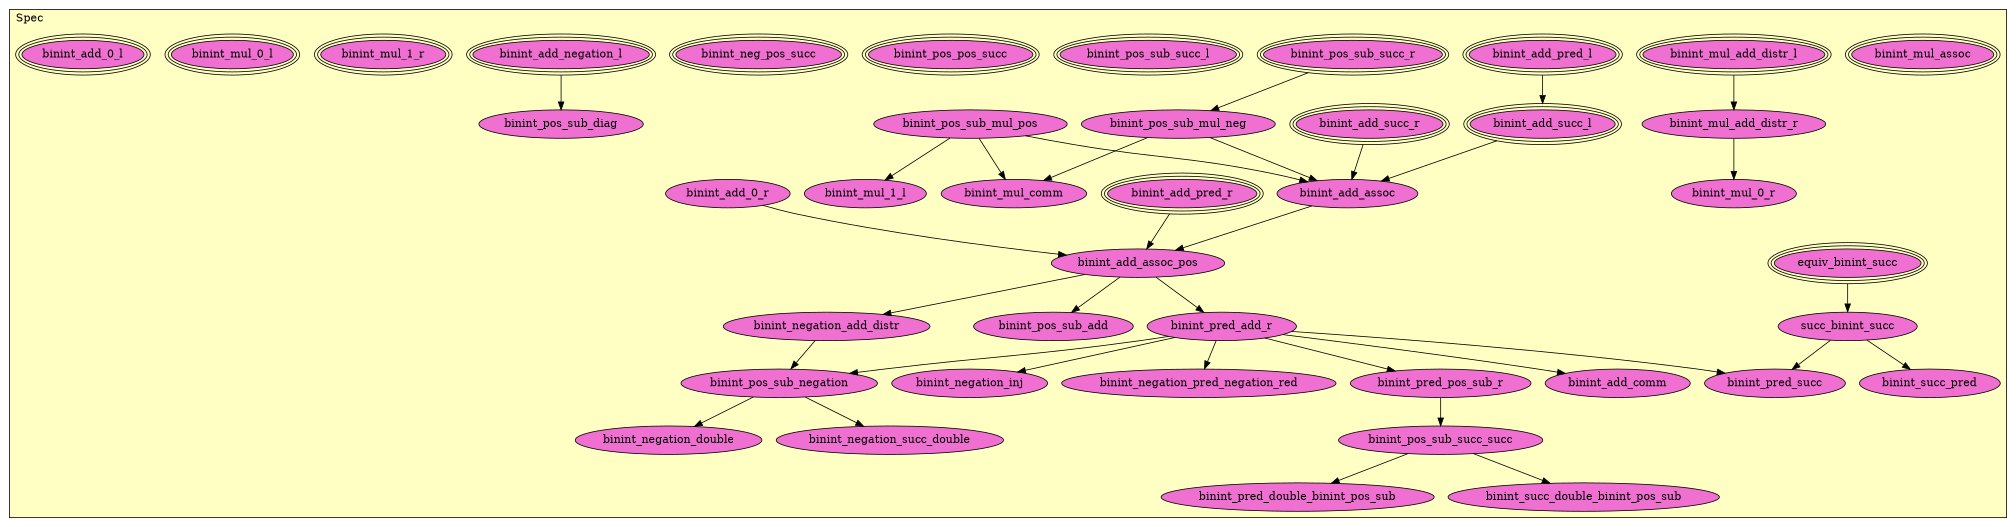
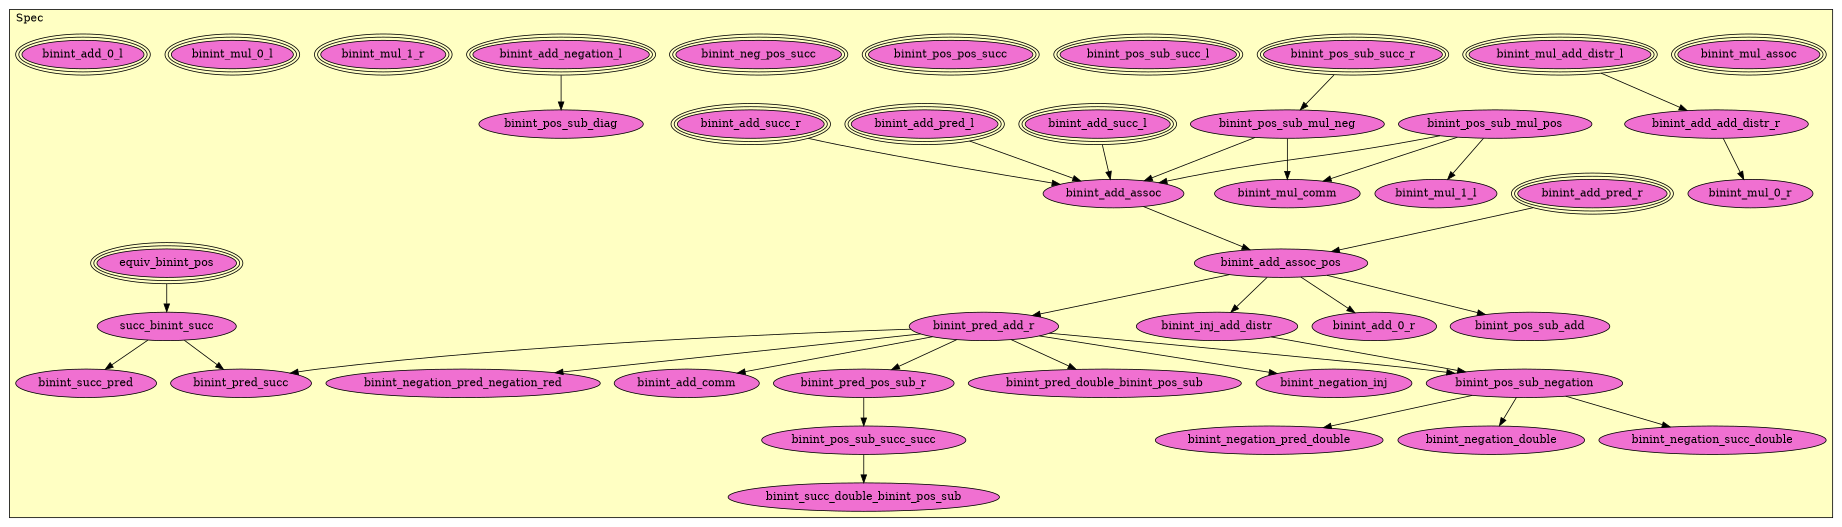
(1543, 85) -> (1021, 160)
(1734, 124) -> (1716, 124)
(910, 234) -> (1325, 293)
(1848, 263) -> (167, 263)
(827, 326) -> (1217, 326)
none -> (1269, 440)
(1373, 467) -> (1040, 353)
